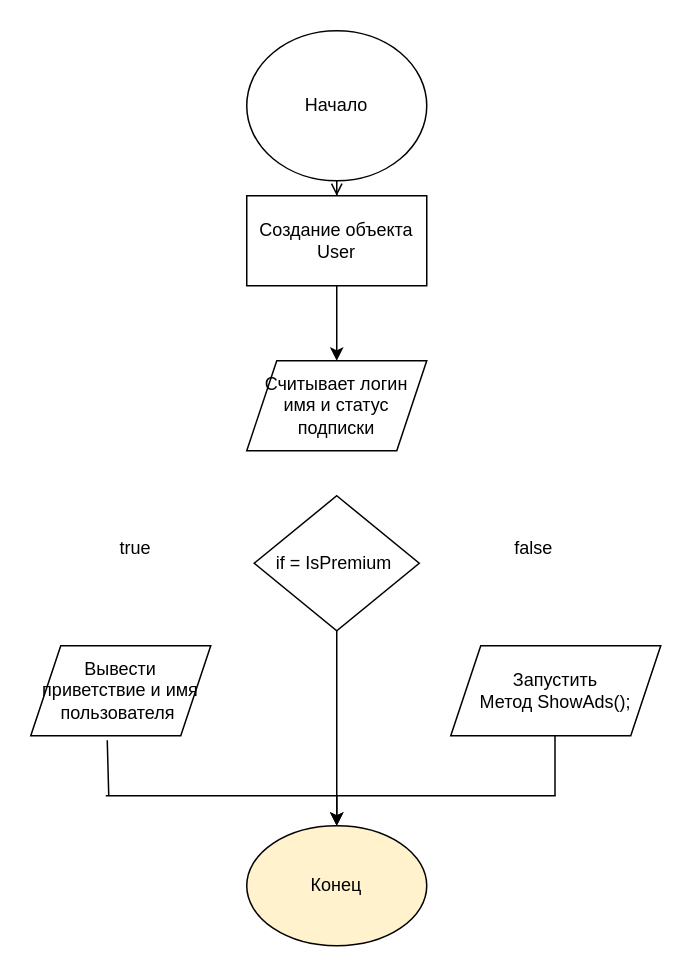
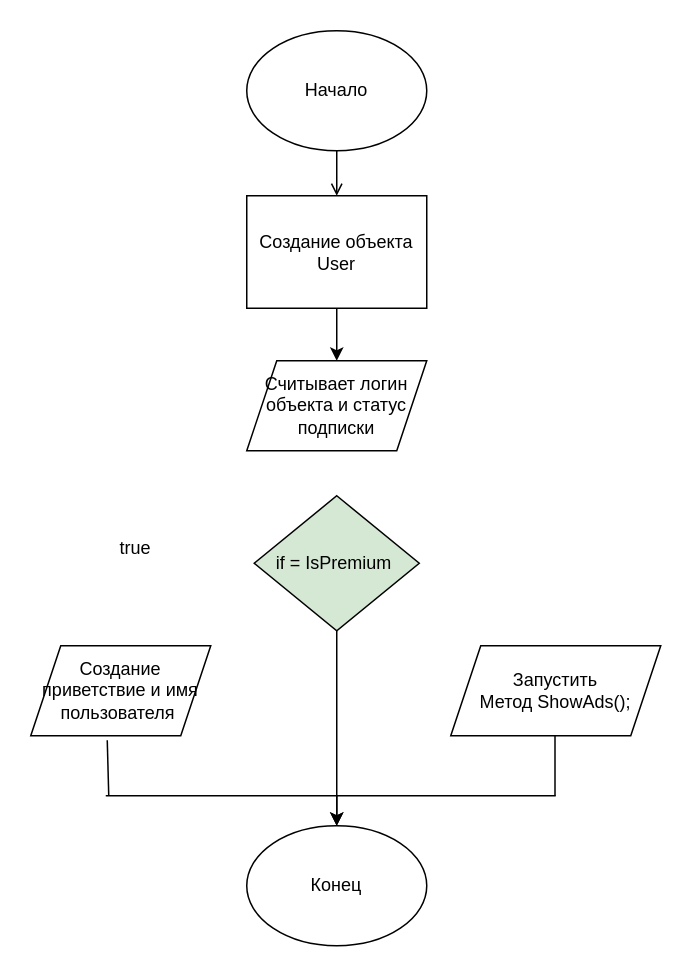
(337, 106) -> (337, 91)
(337, 241) -> (337, 252)
(337, 406) -> (337, 406)
(533, 548) -> none
(337, 563) -> (337, 563)
(121, 691) -> (121, 691)
(337, 886) -> (337, 886)
